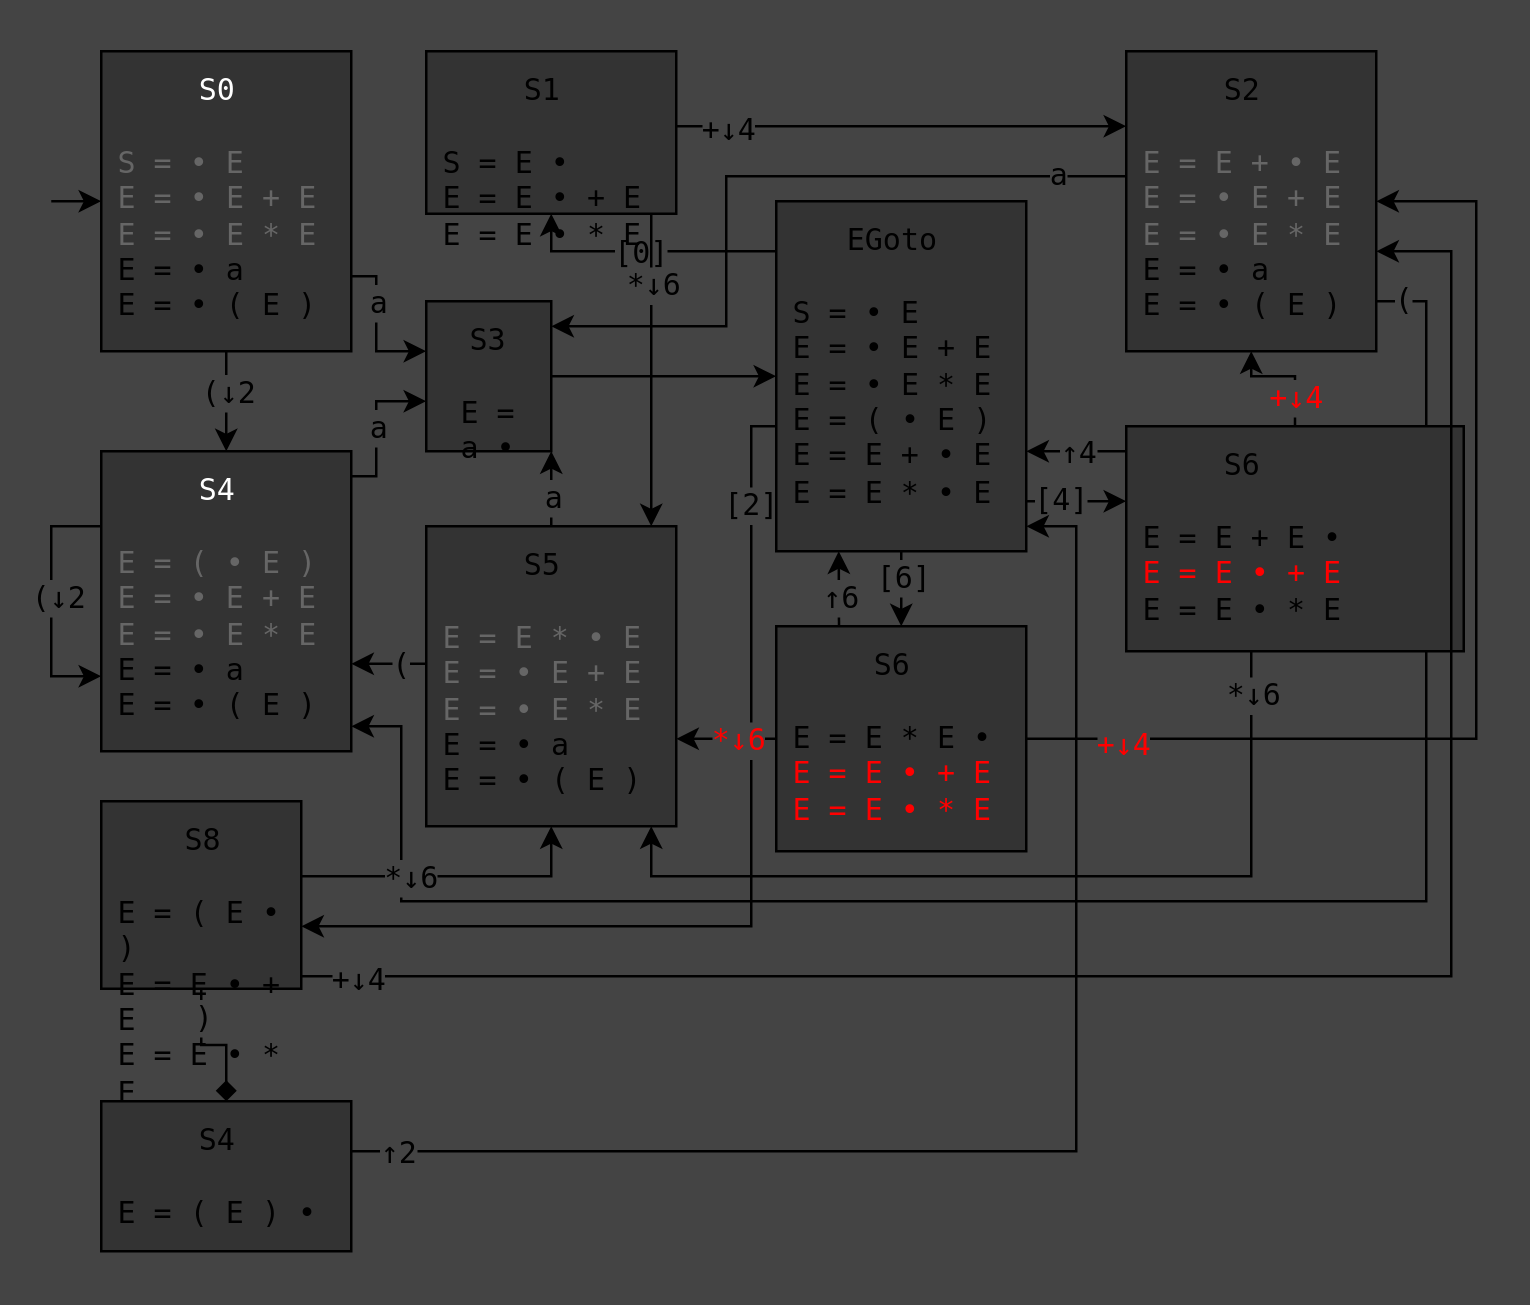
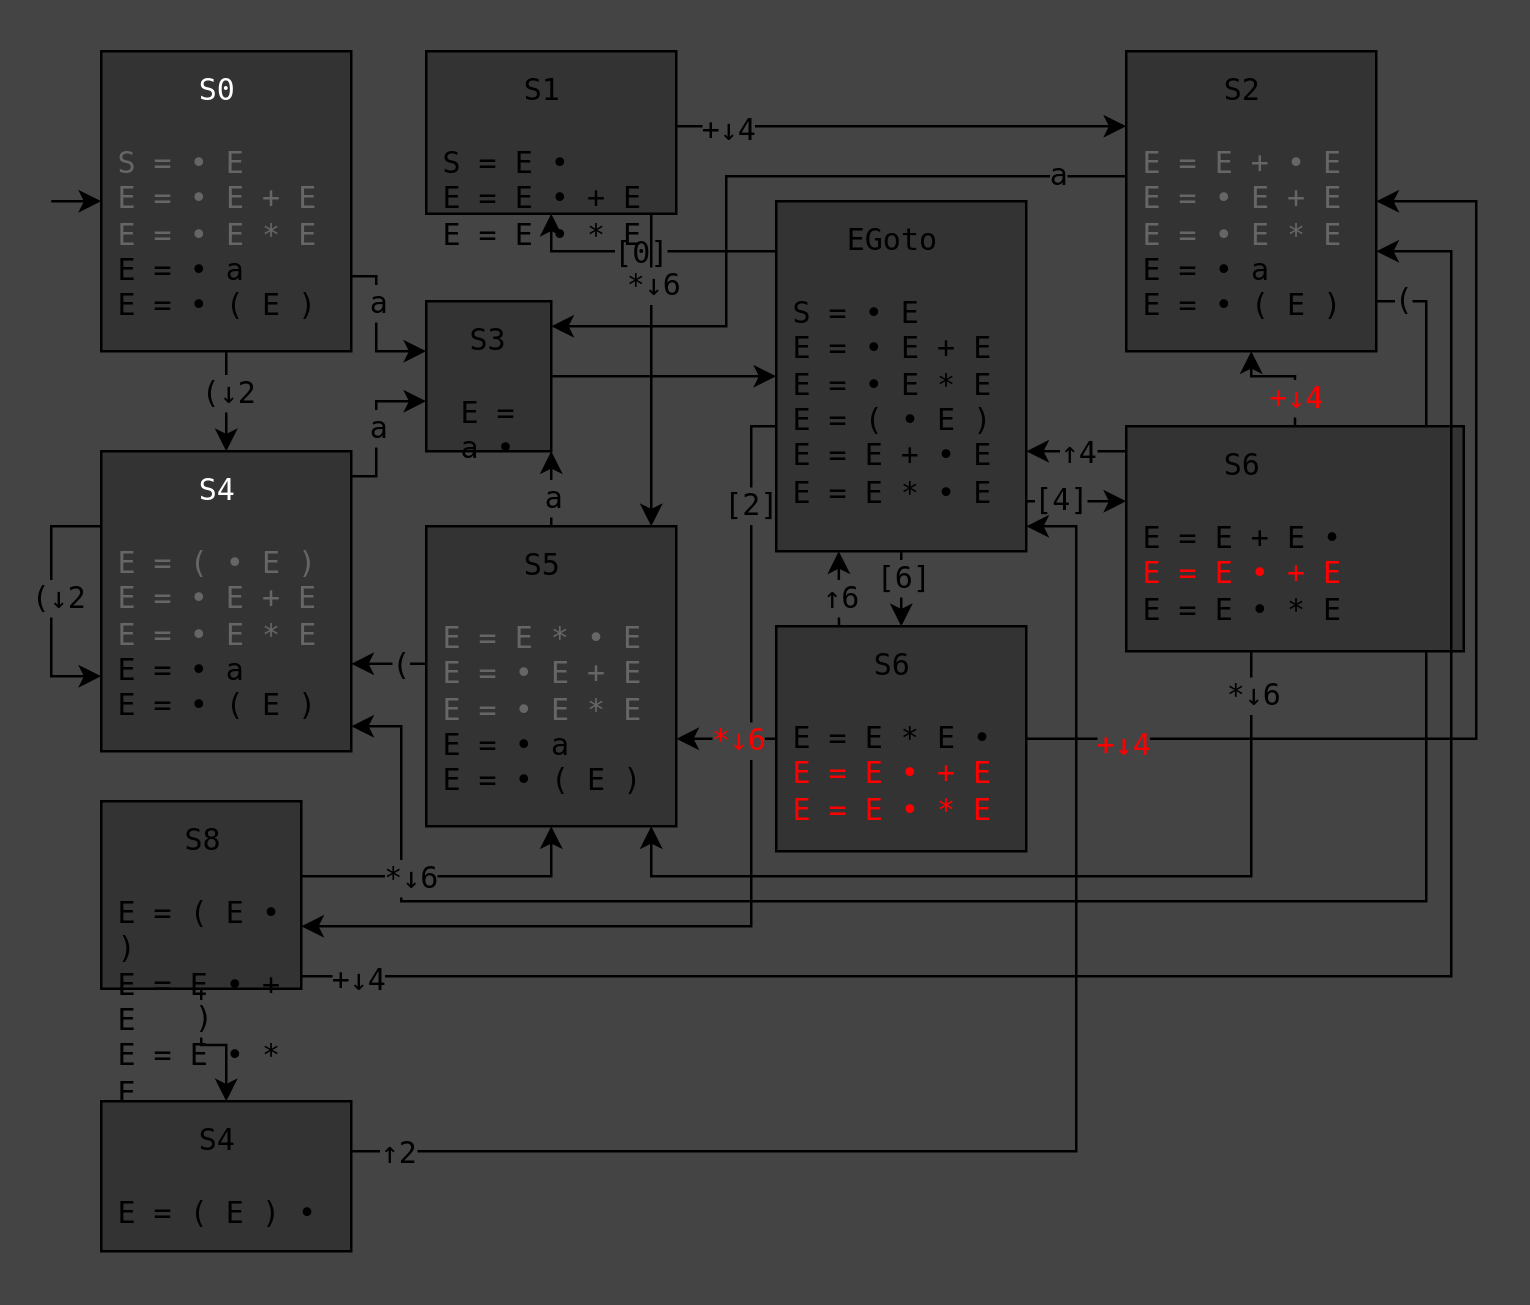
(226, 1081) -> (226, 1082)
